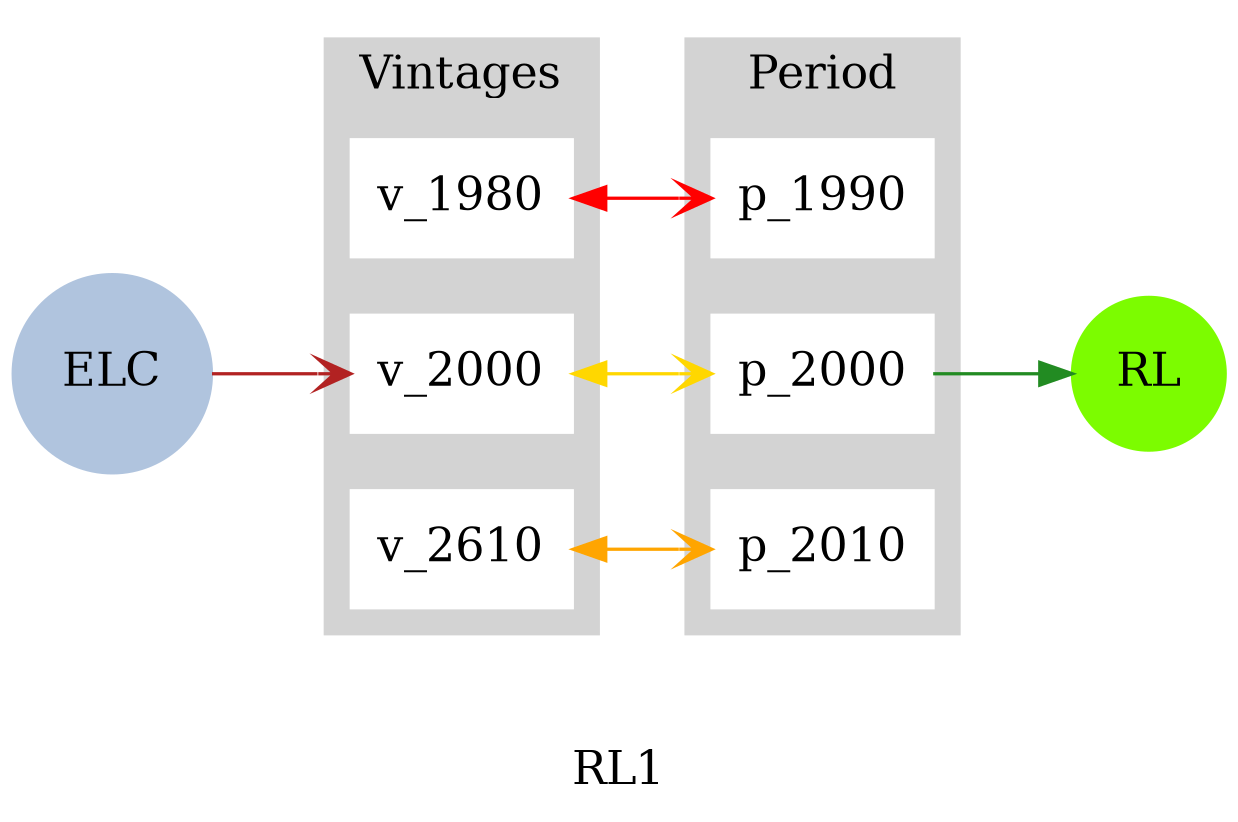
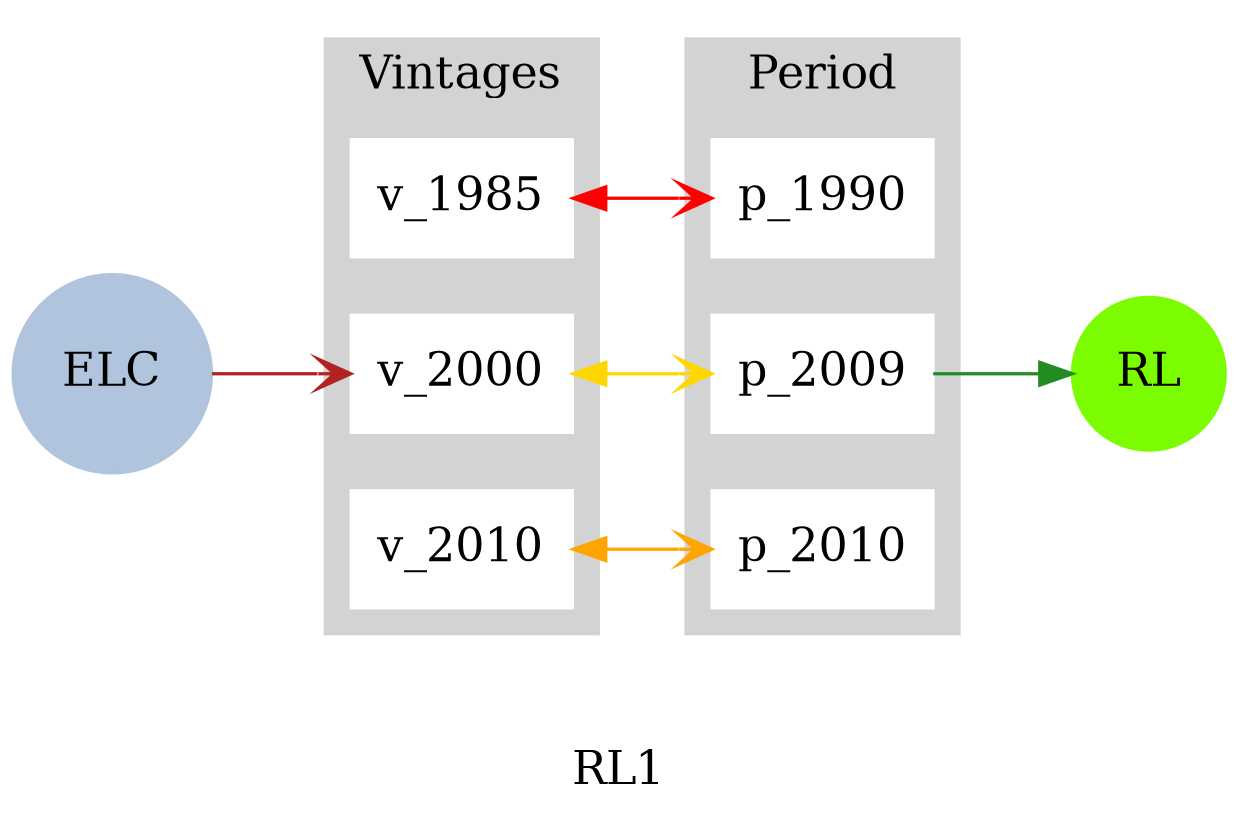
(462, 198) -> (462, 198)
(823, 374) -> (823, 374)
(462, 549) -> (462, 549)
